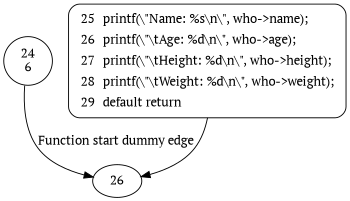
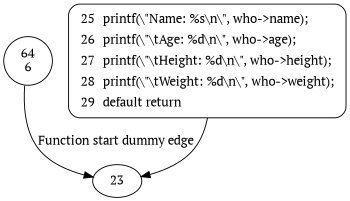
(28, 61) -> (28, 61)
(117, 181) -> (117, 181)
